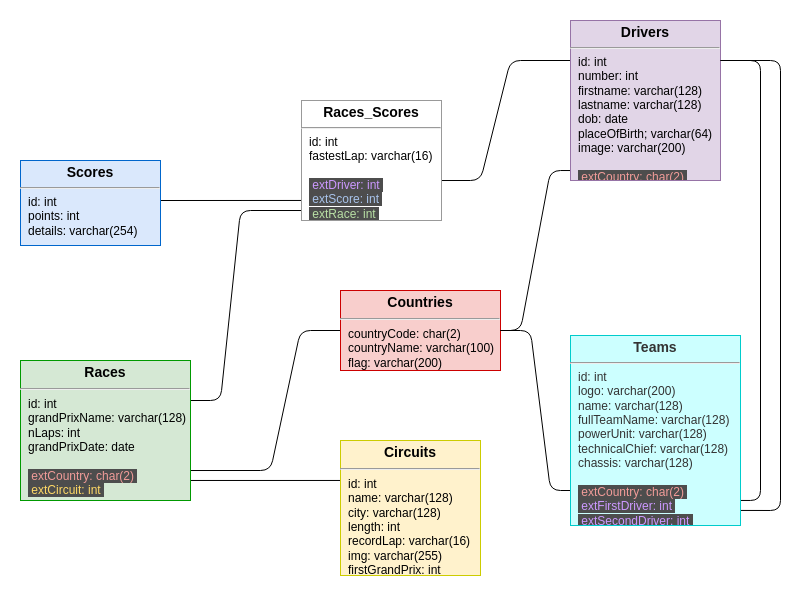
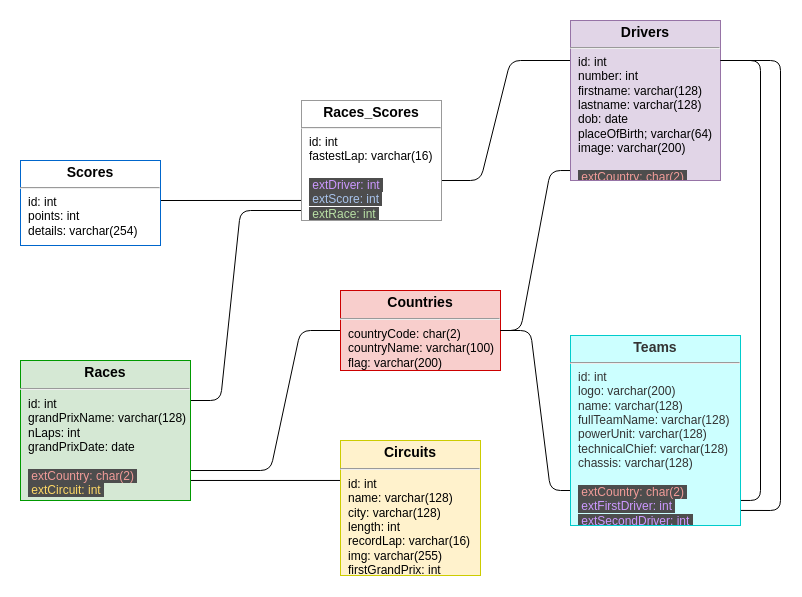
(91, 203) -> (91, 203)
